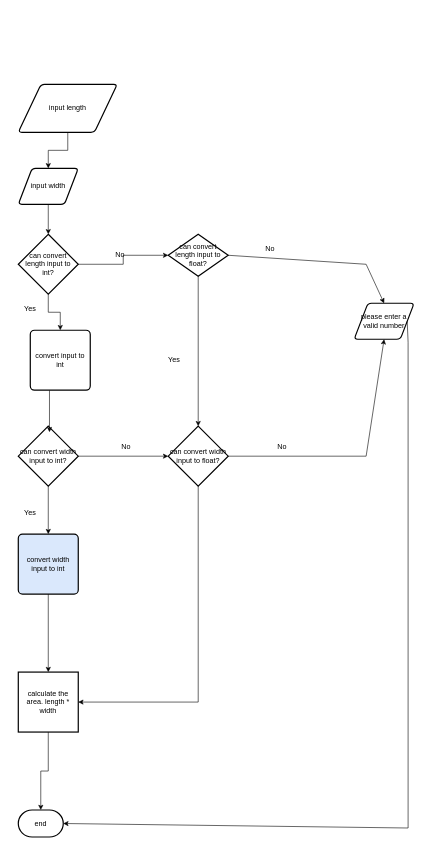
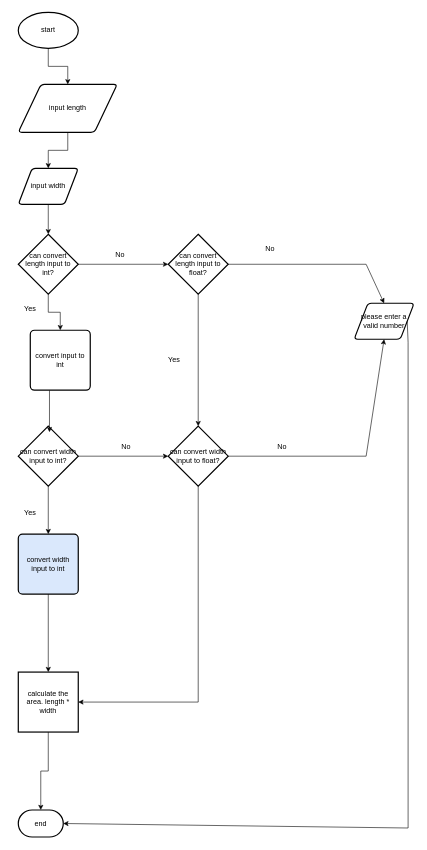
none -> (48, 30)
none -> (58, 66)
(198, 255) -> (198, 264)
